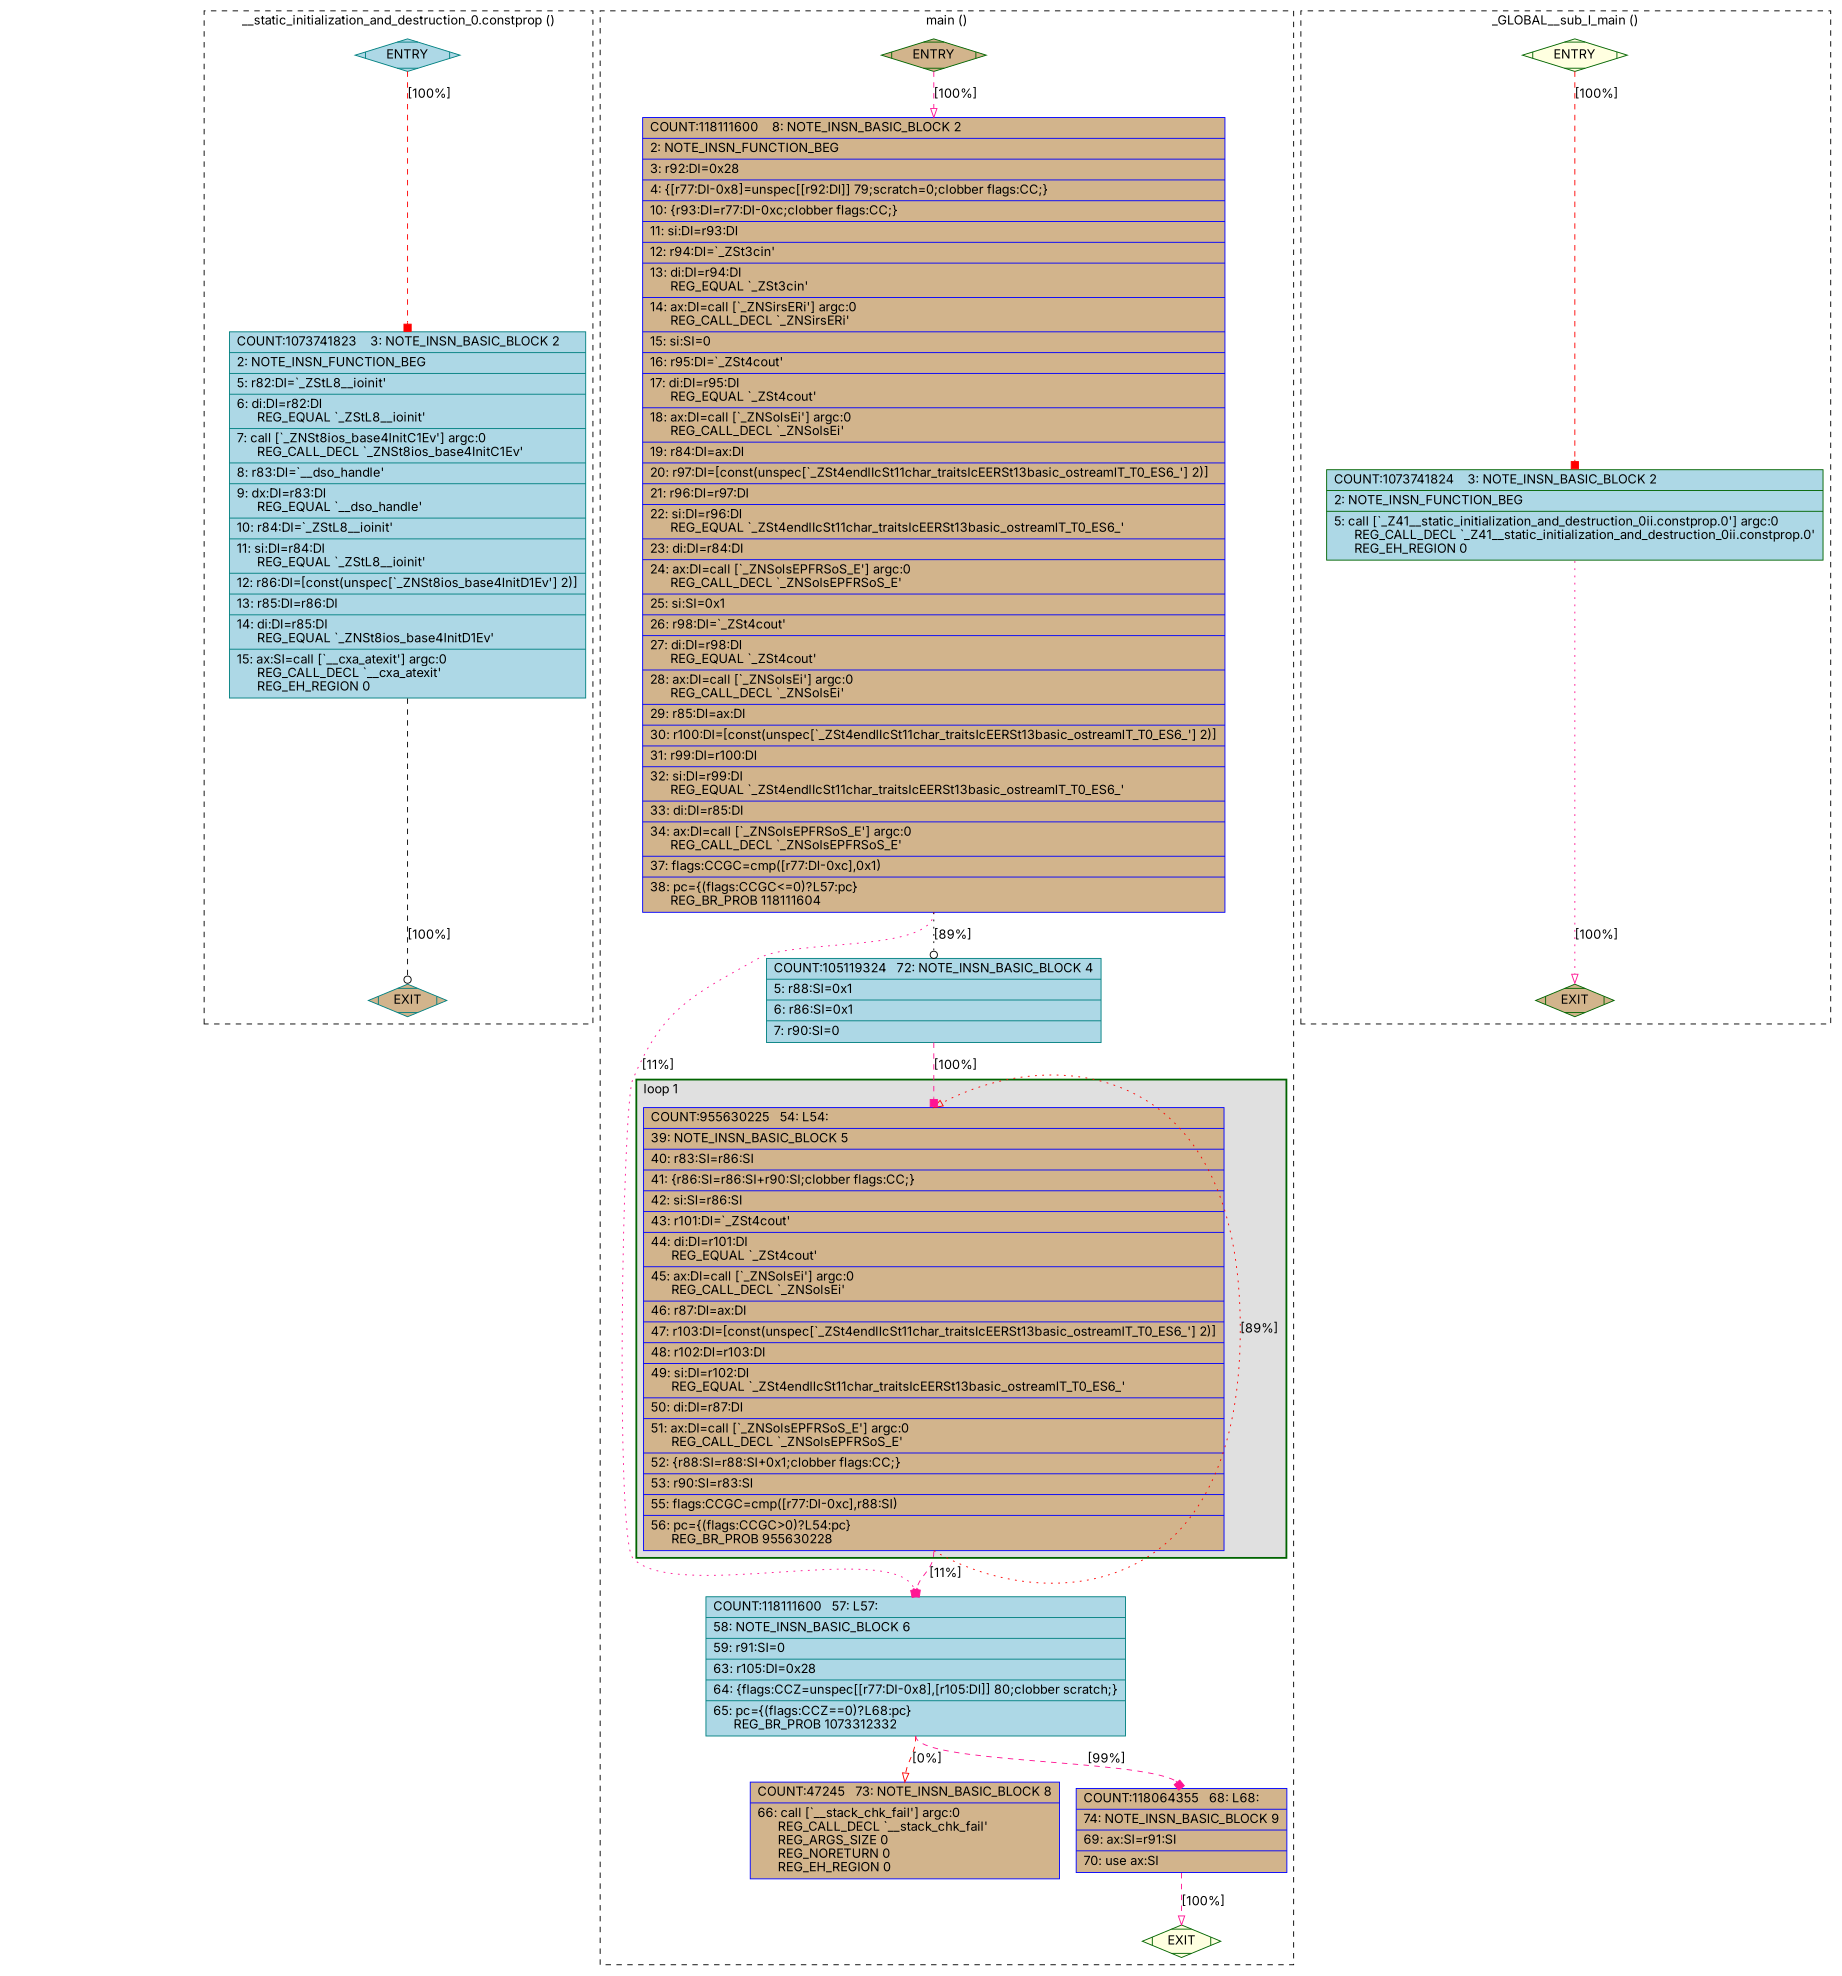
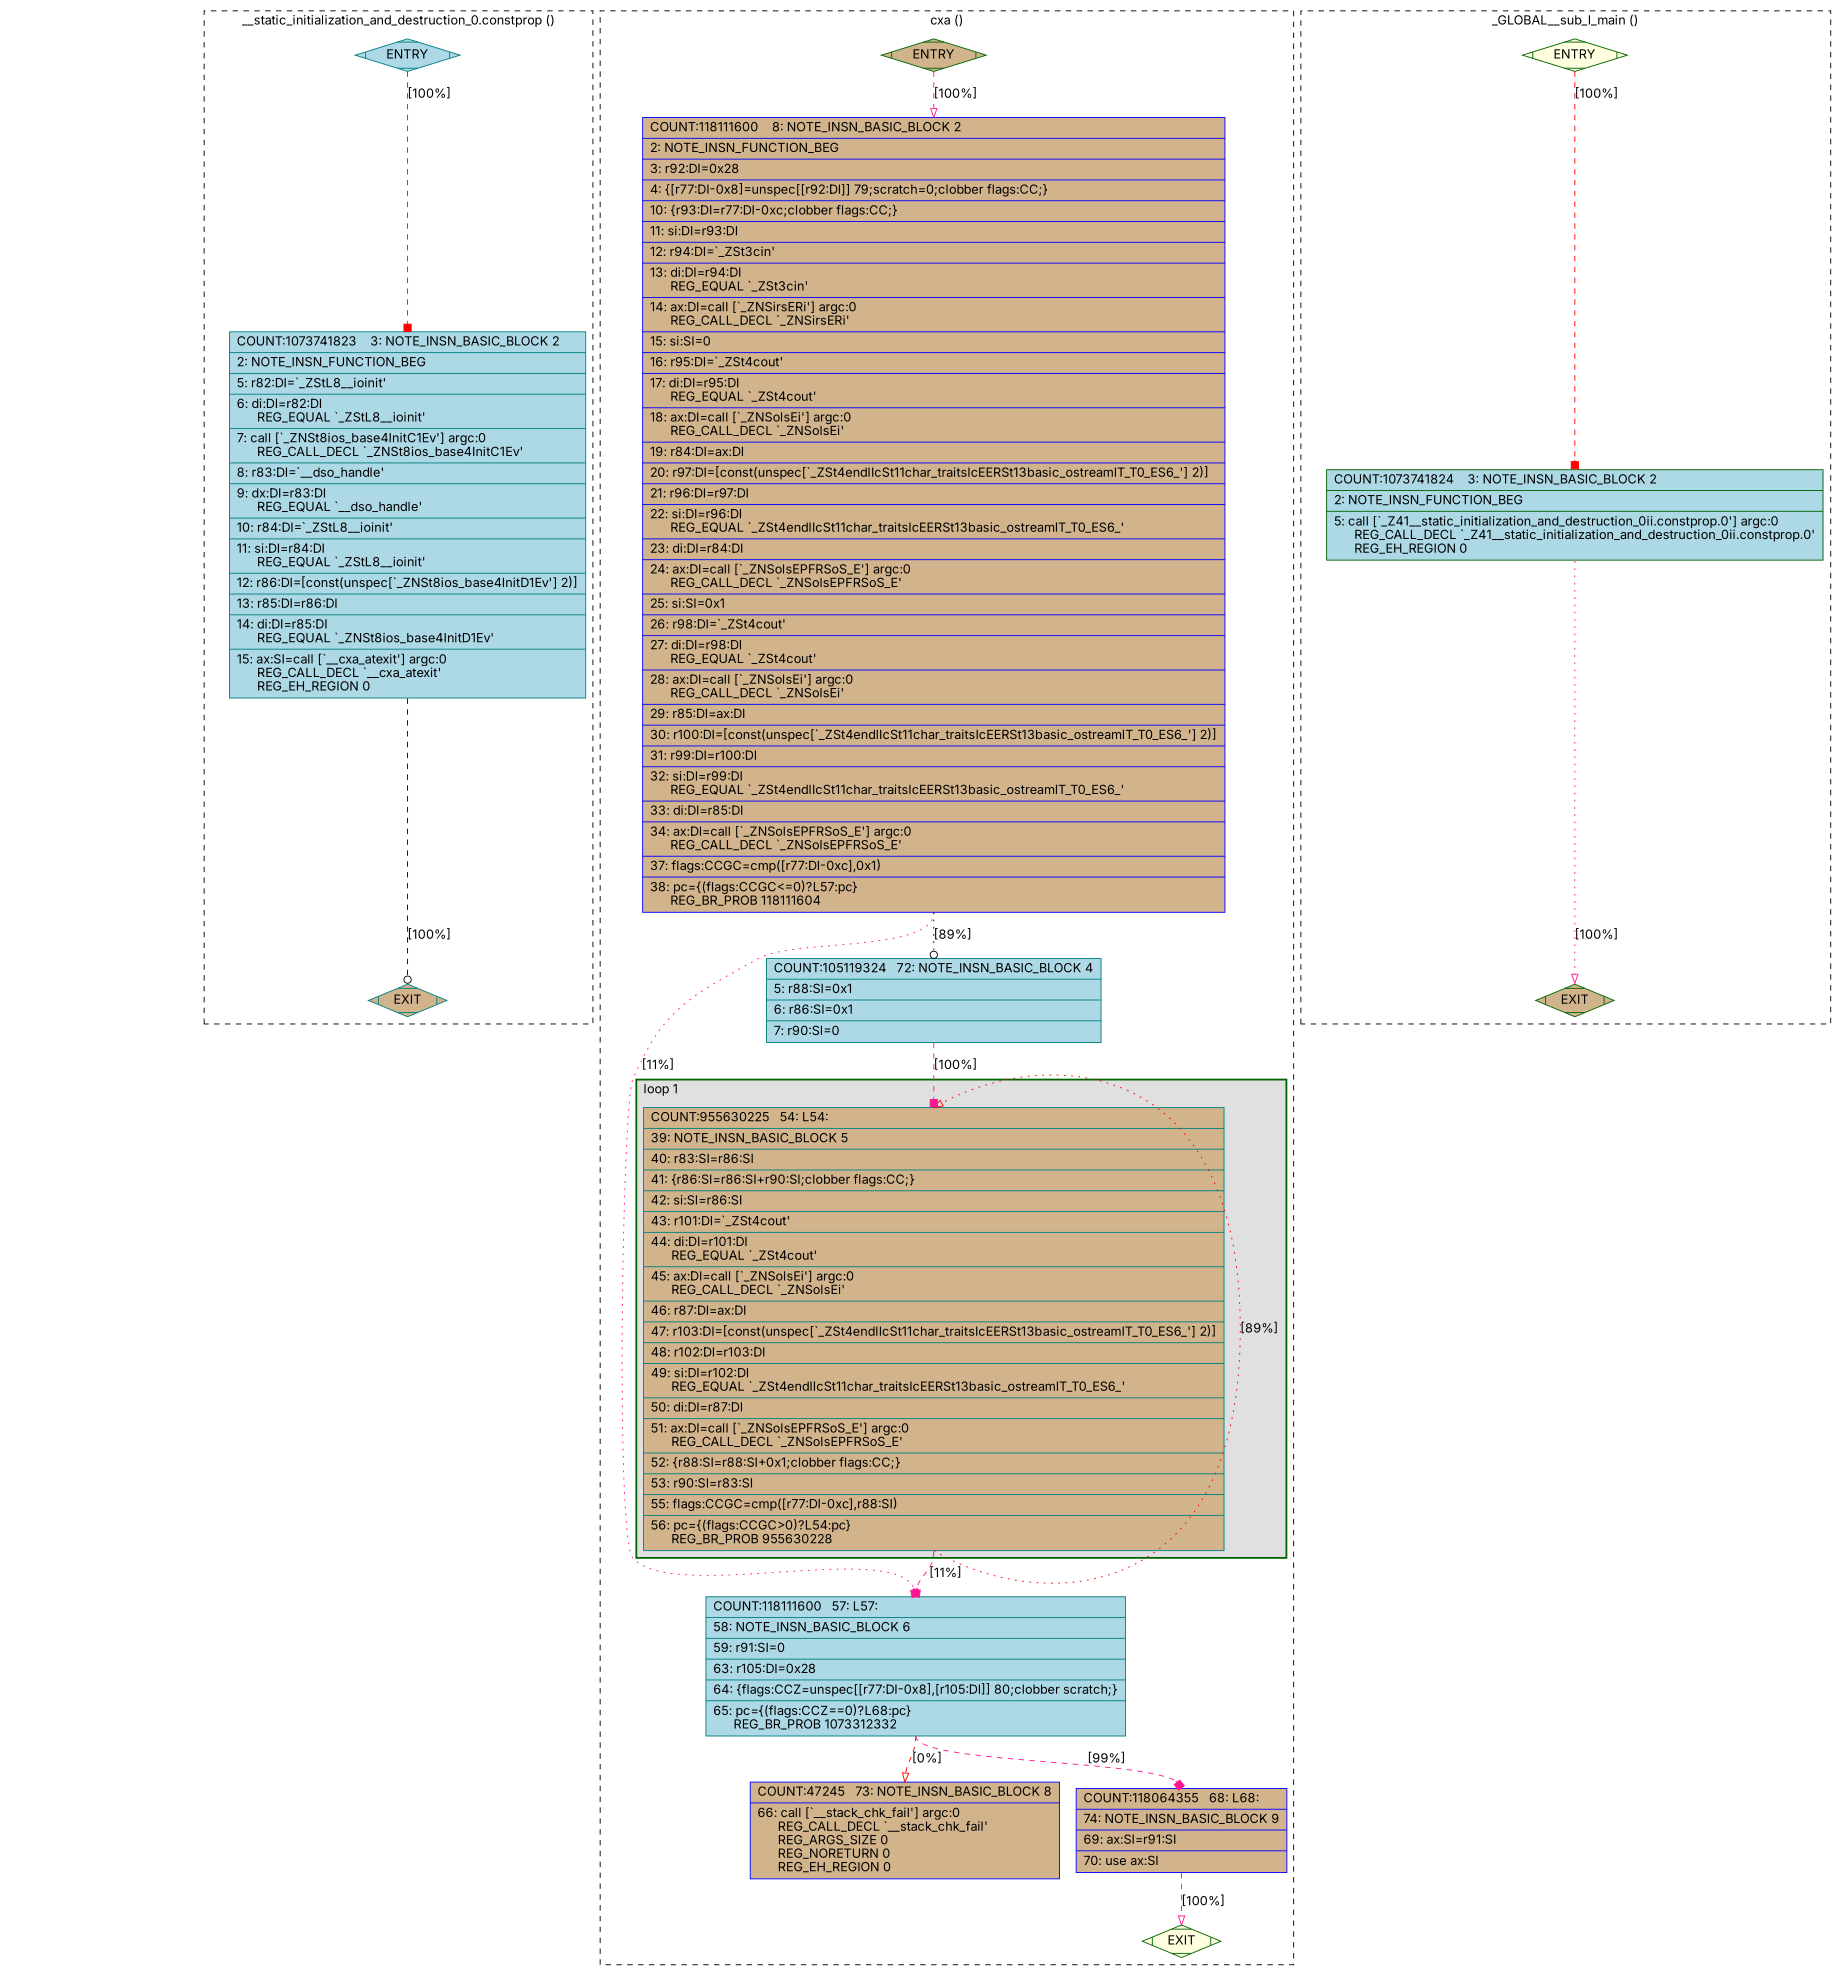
(947, 21) -> (947, 21)
(934, 1329) -> (934, 1329)
